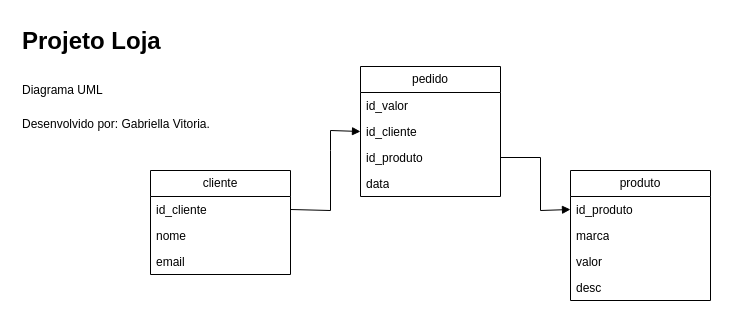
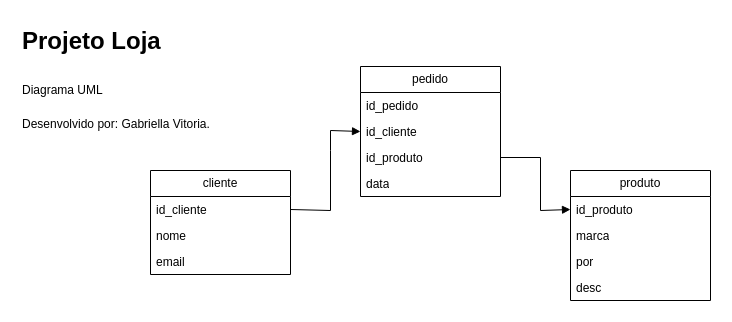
(390, 107) -> (394, 107)
(592, 263) -> (587, 263)
